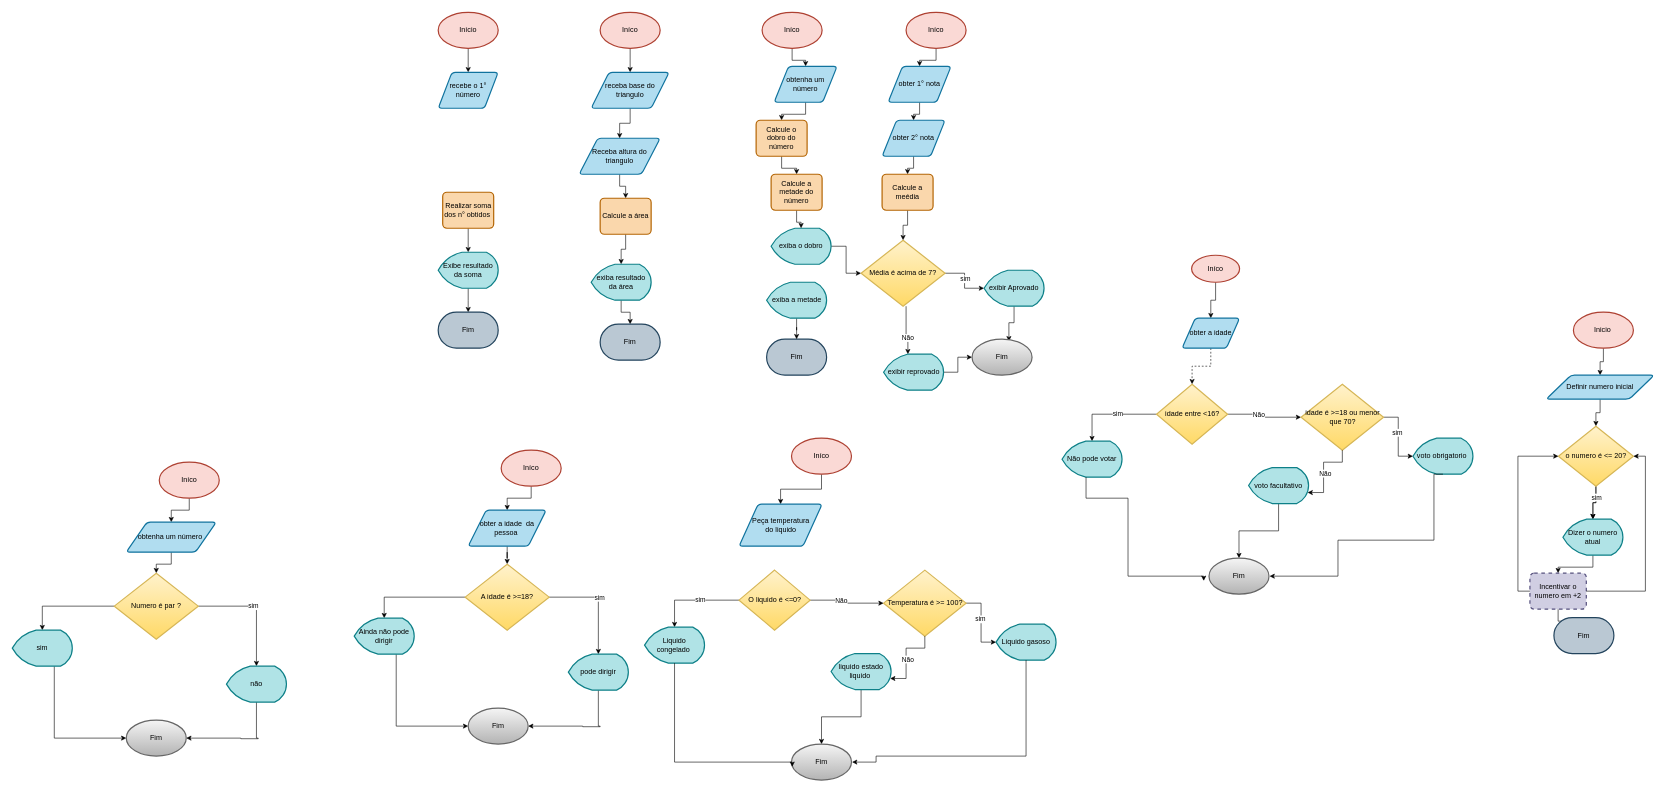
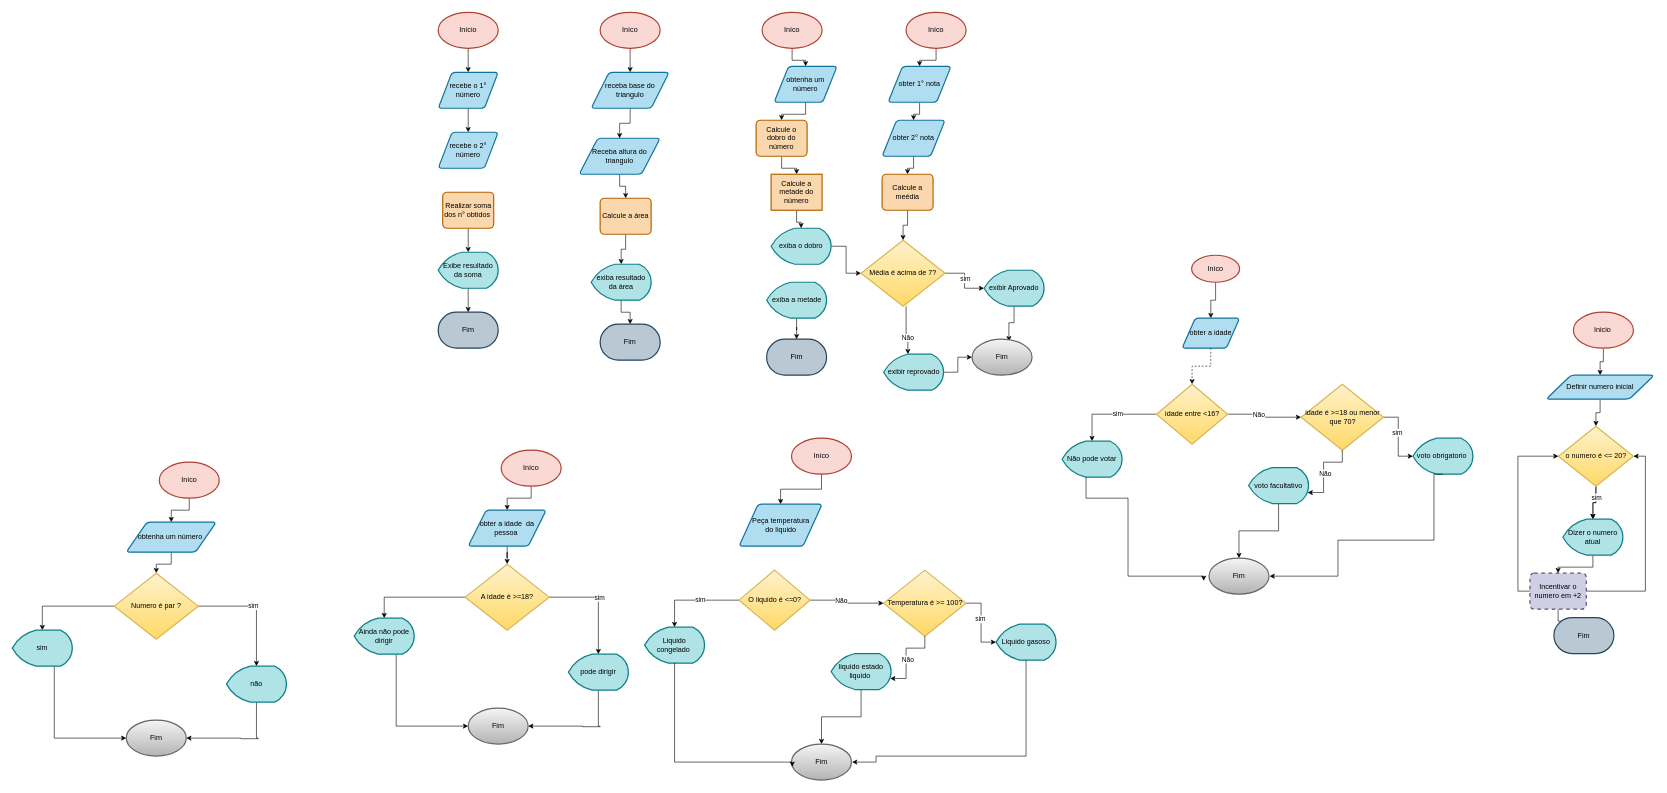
none -> (468, 126)
none -> (468, 150)
(797, 192) -> (797, 192)
